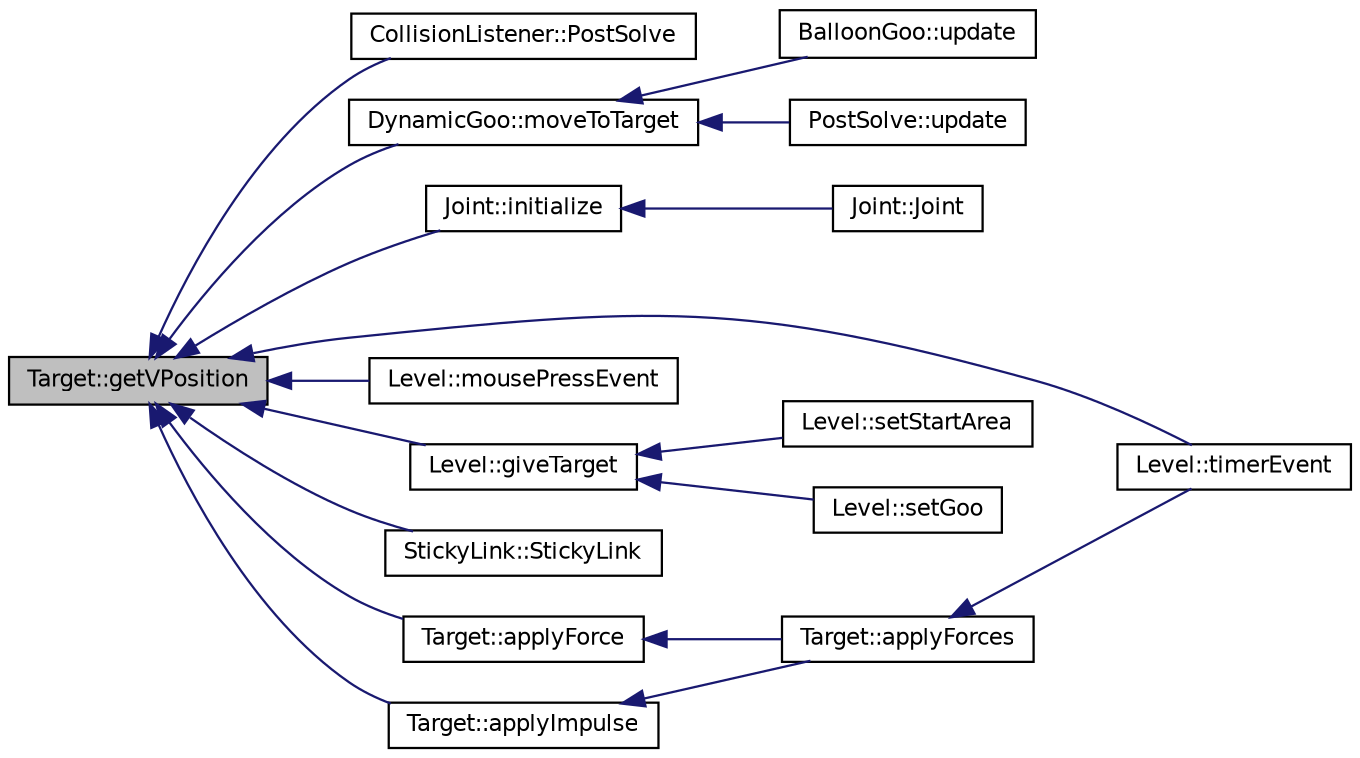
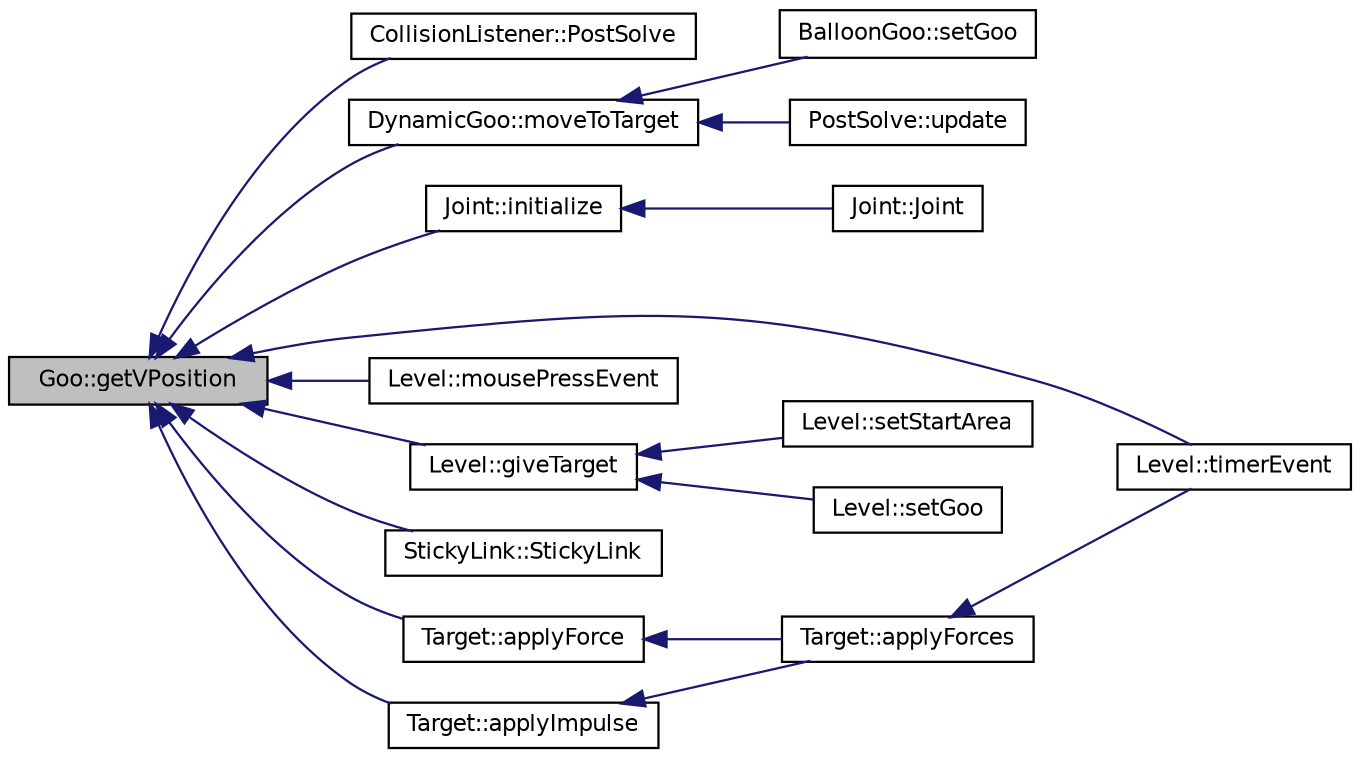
(908, 34) -> (908, 34)
(138, 381) -> (138, 381)
